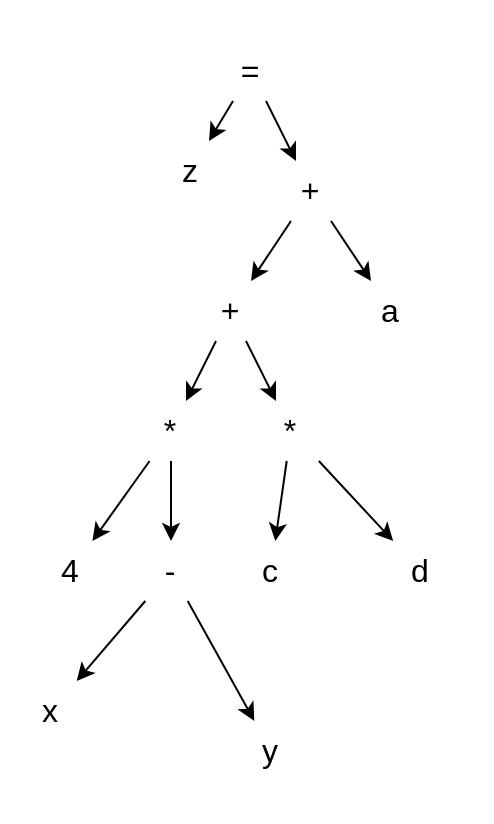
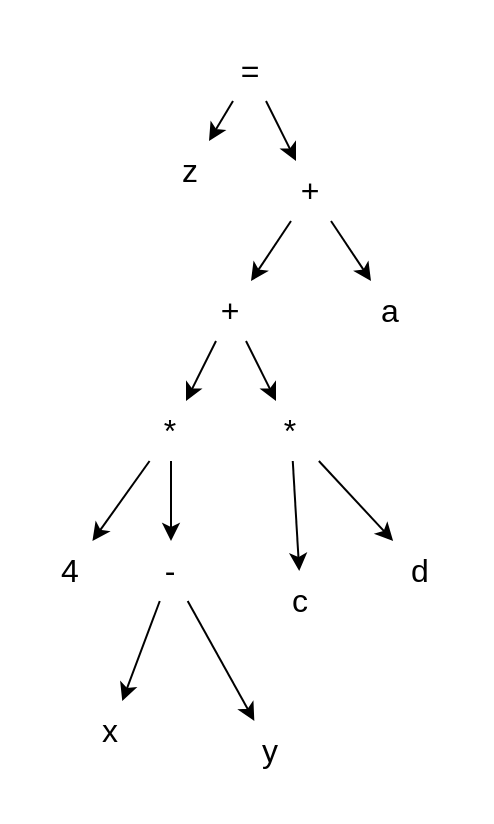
(271, 571) -> (301, 601)
(51, 711) -> (111, 731)
